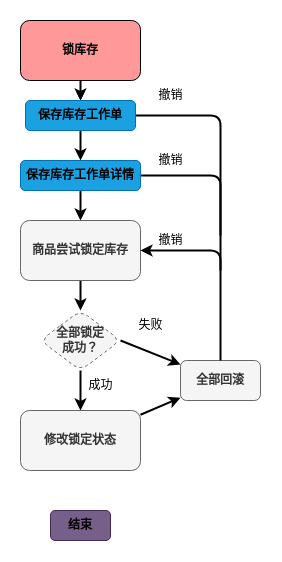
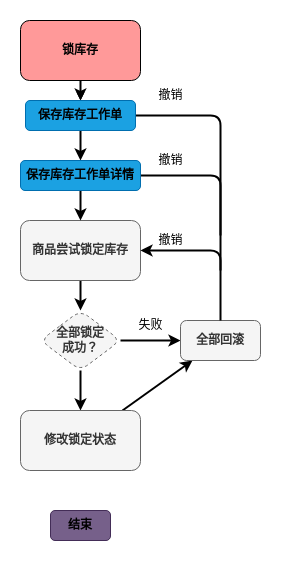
(221, 381) -> (221, 341)
(101, 386) -> none
